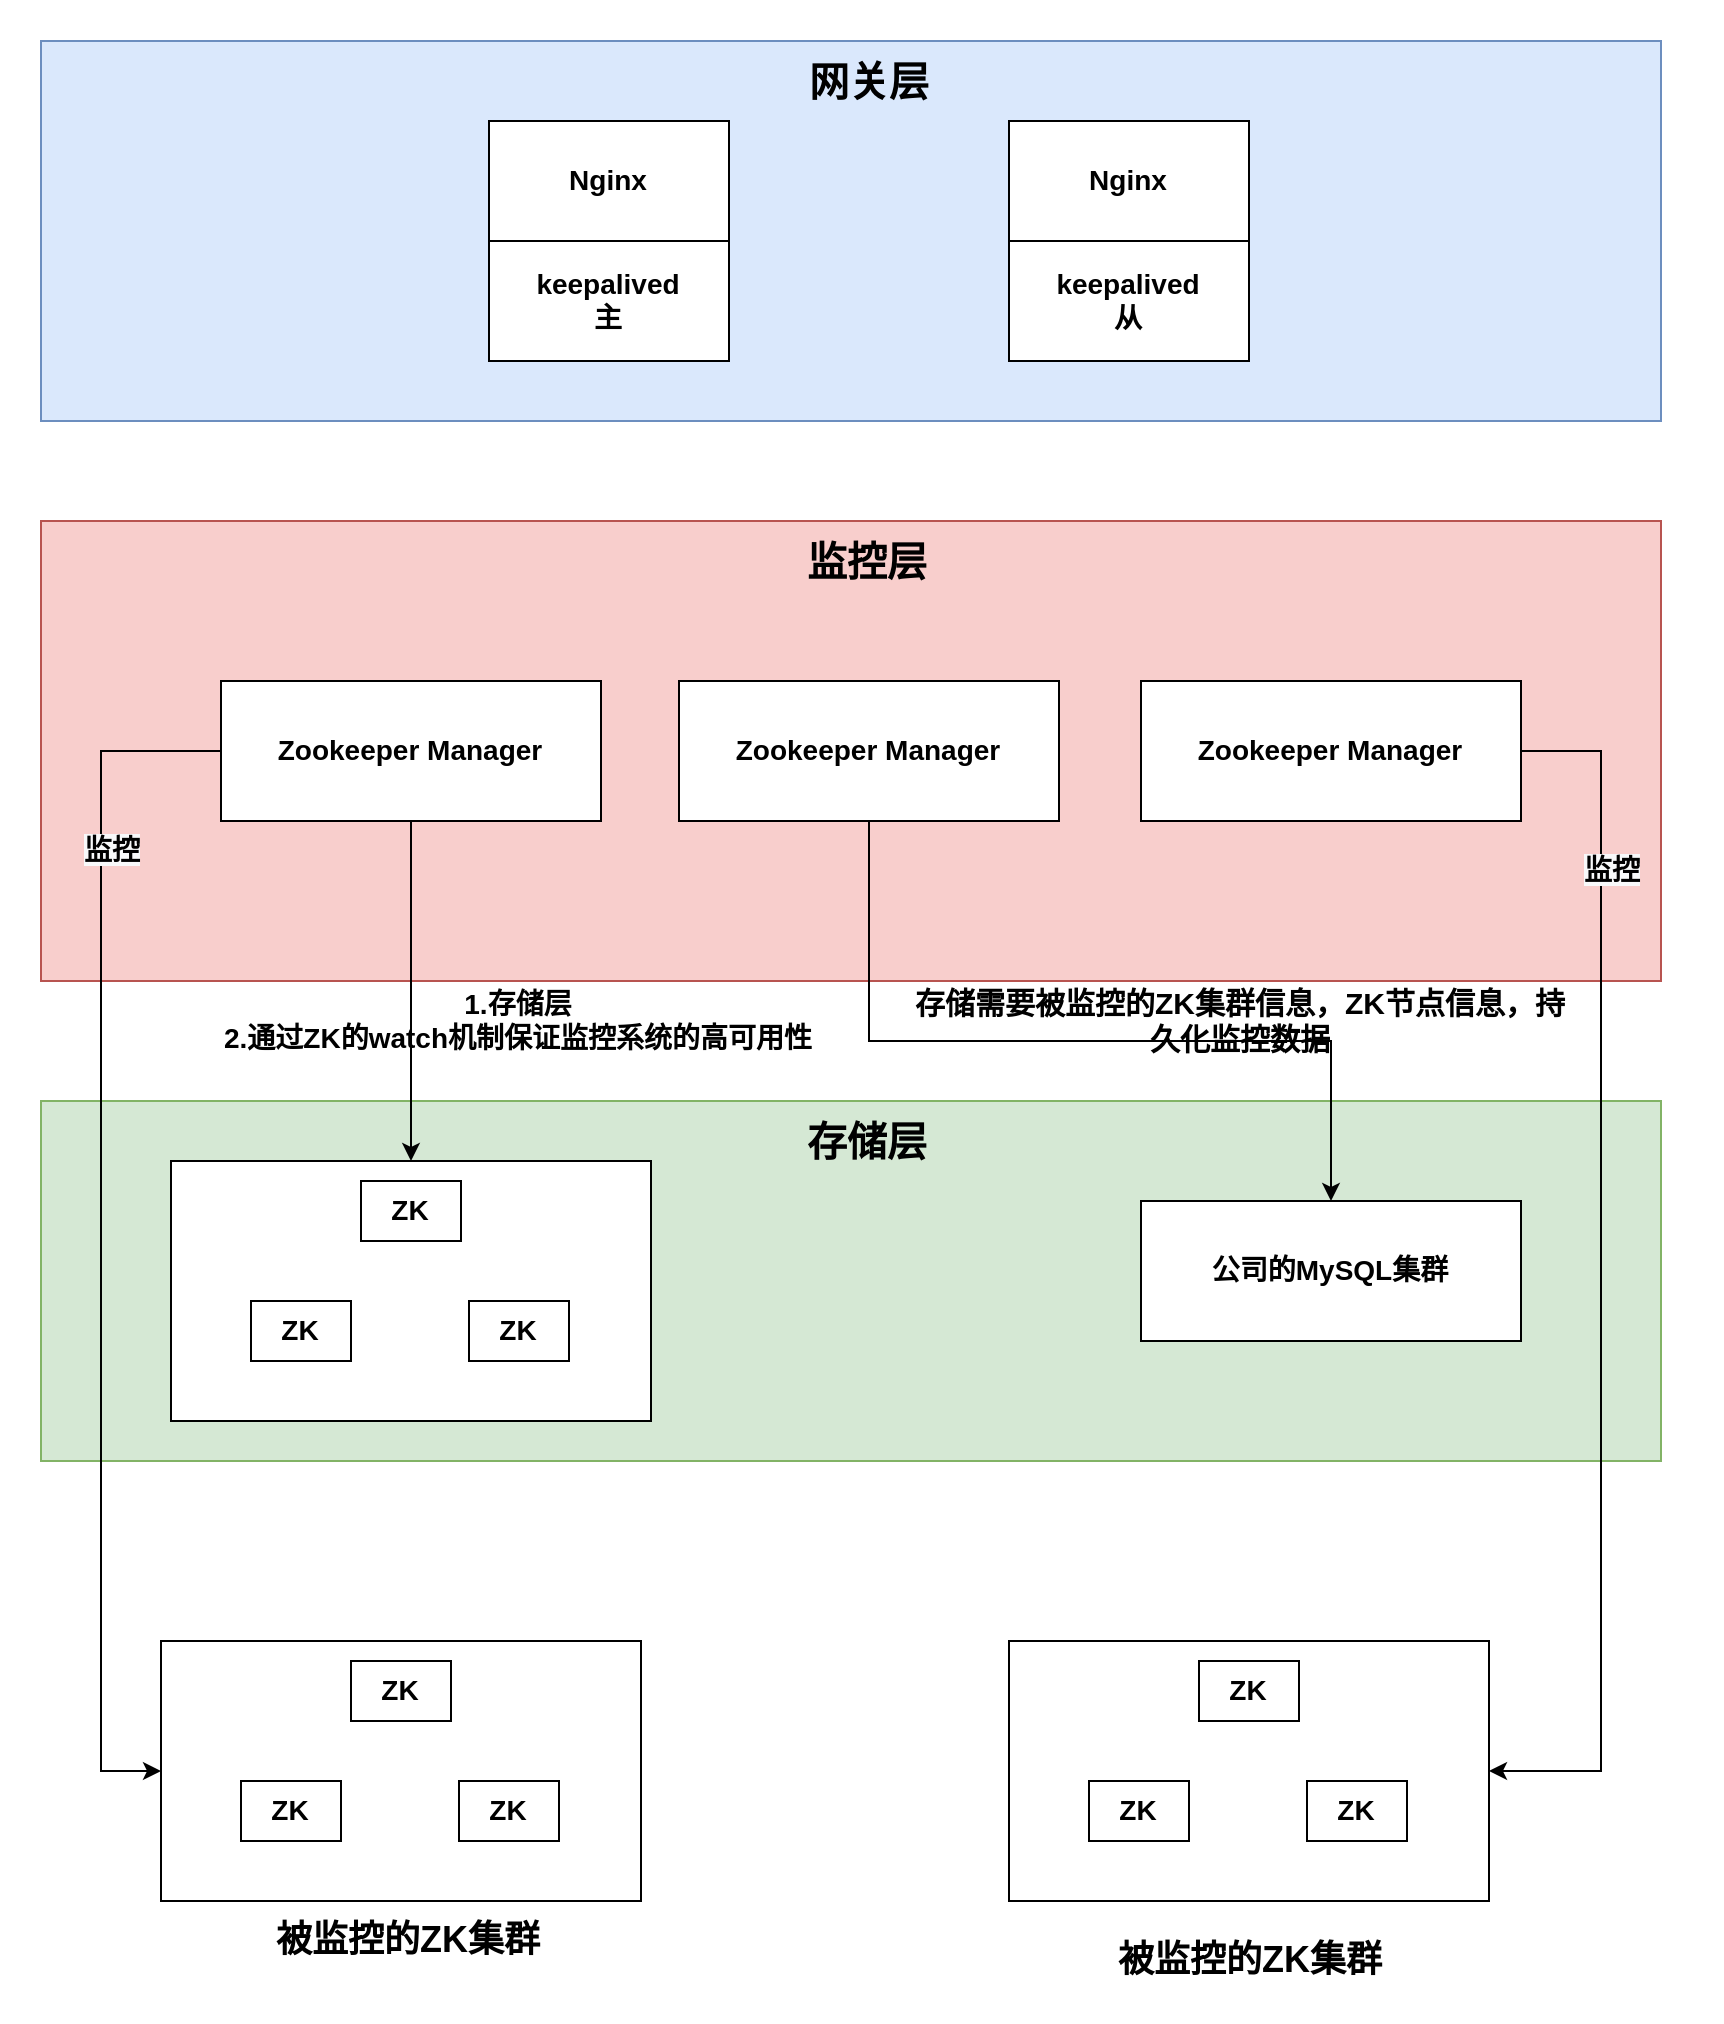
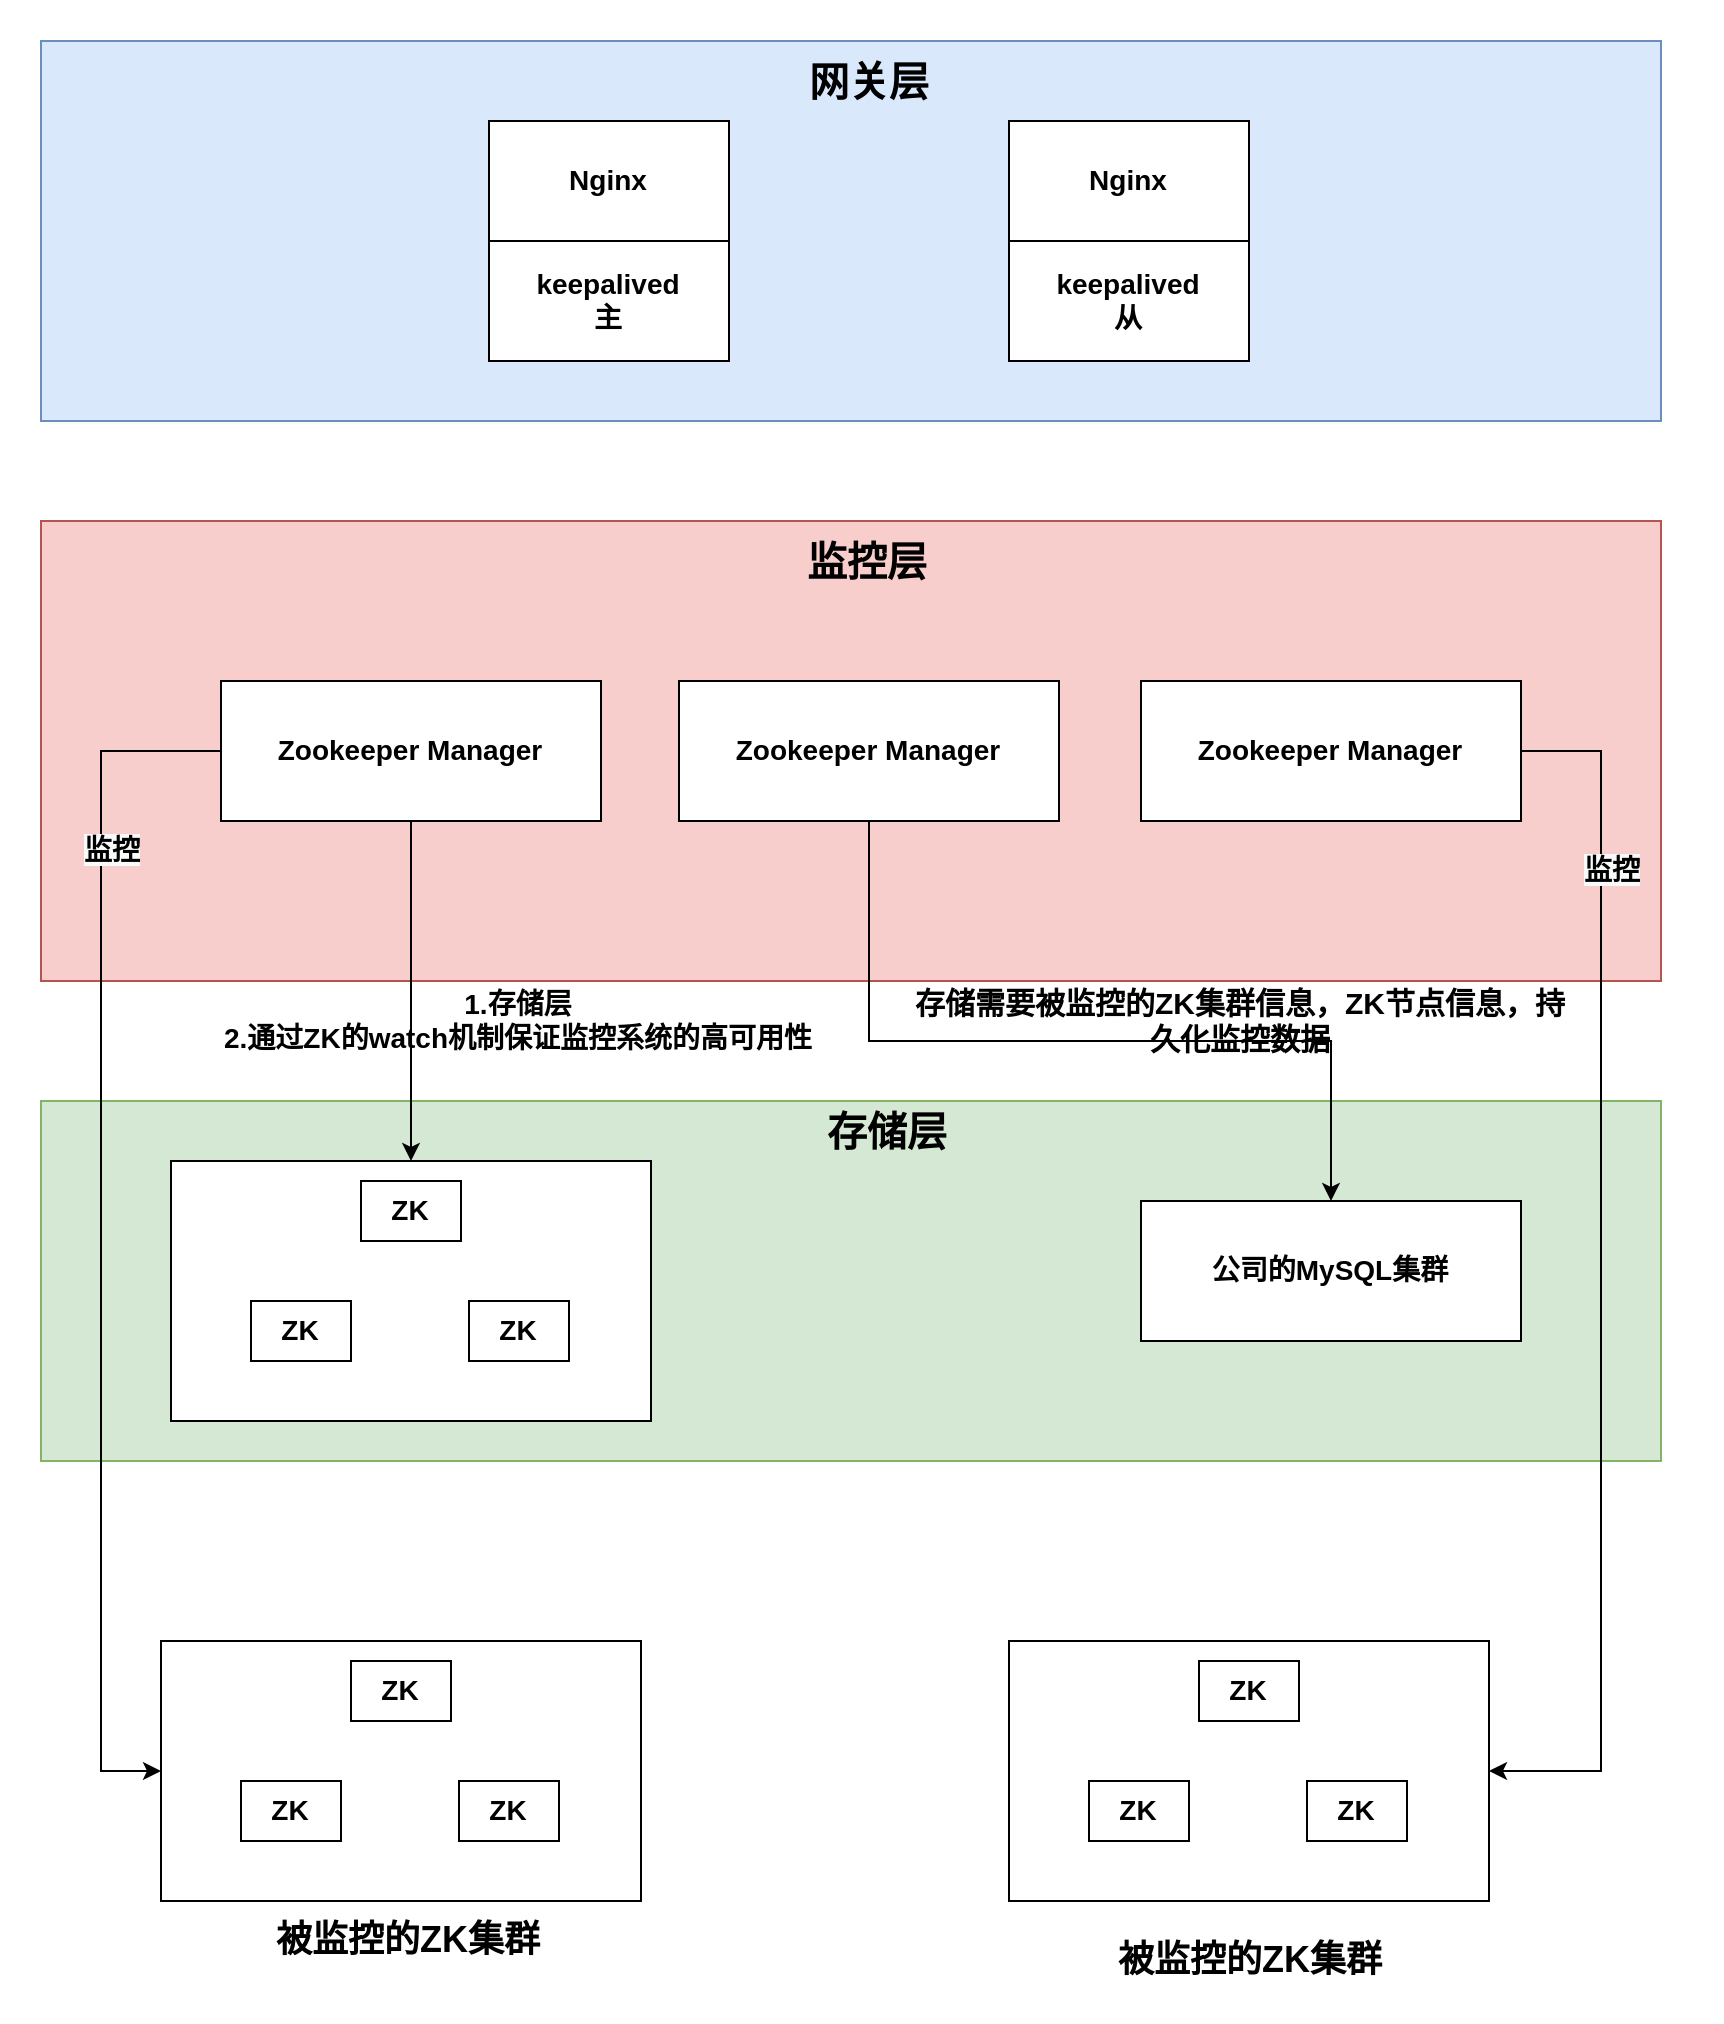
(868, 1141) -> (888, 1131)
